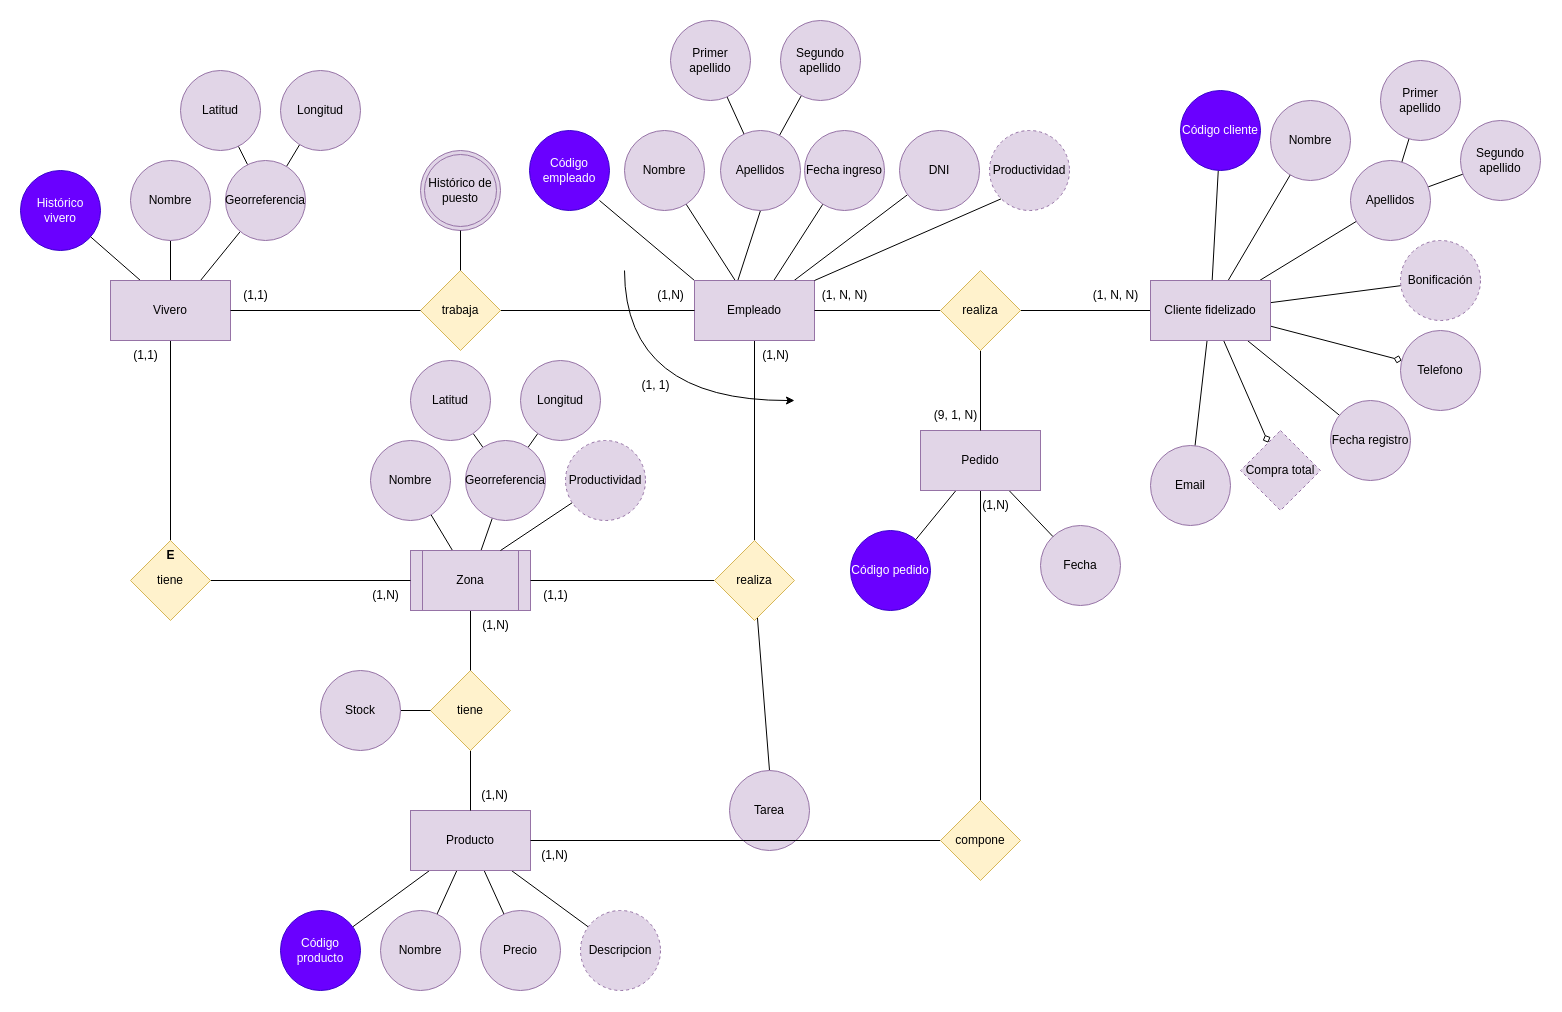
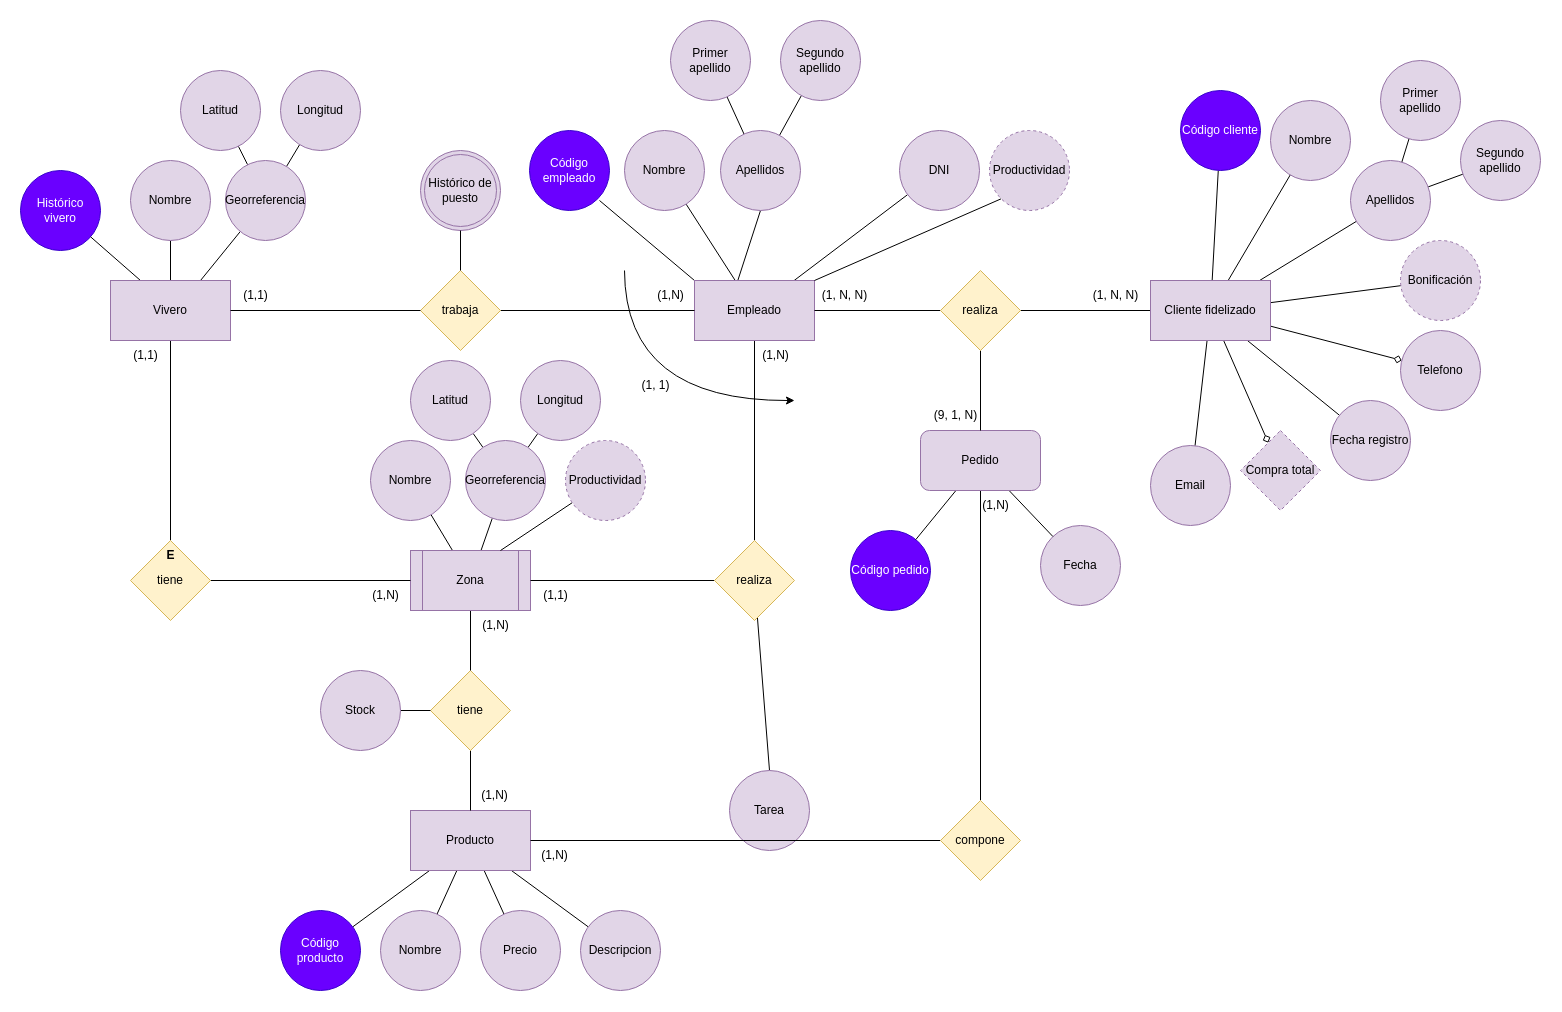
(845, 171) -> none
(798, 242) -> none
(981, 461) -> (981, 461)
(621, 951) -> (621, 951)
